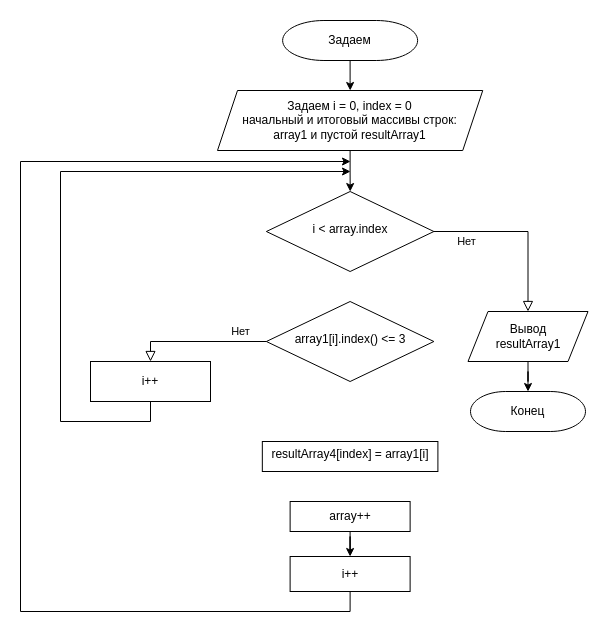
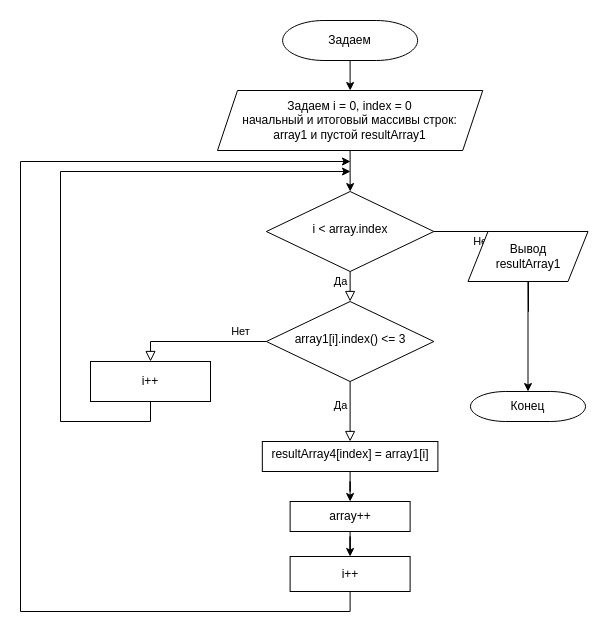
none -> (350, 281)
(528, 337) -> (528, 257)
none -> (350, 407)
(528, 412) -> (528, 407)
none -> (350, 491)
